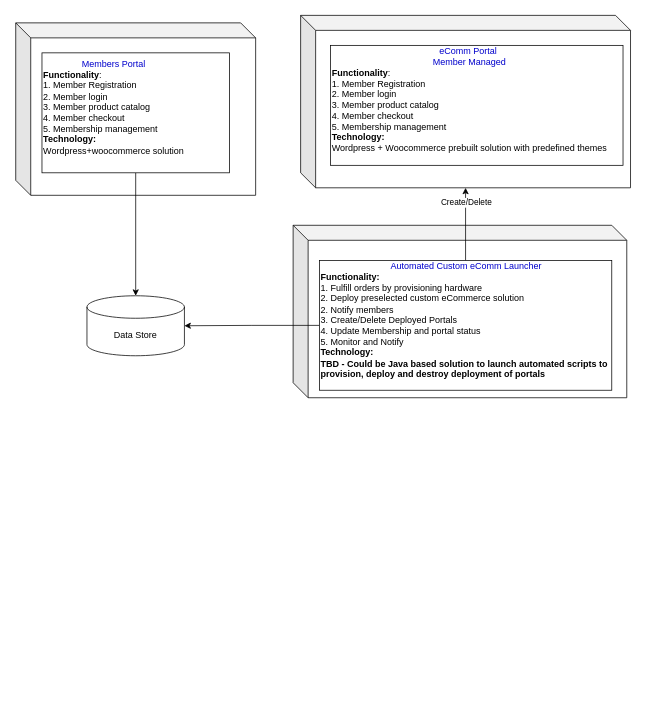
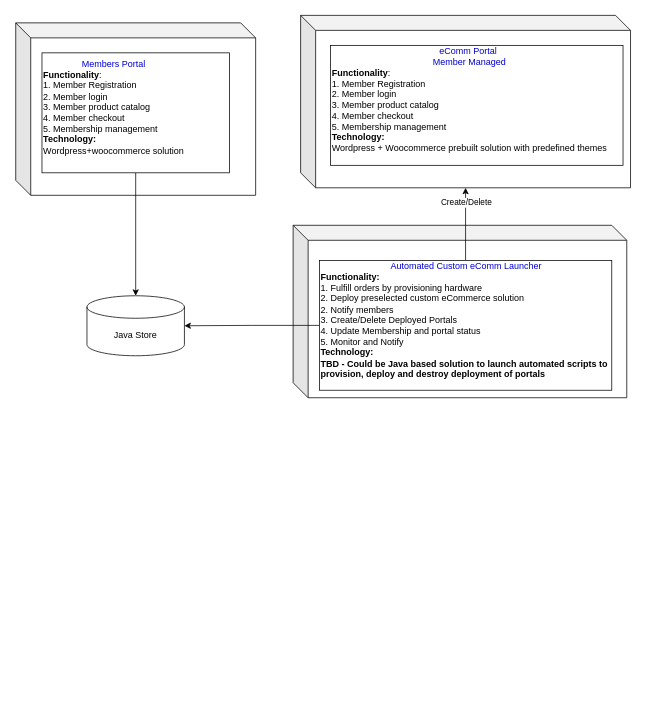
(135, 336) -> (135, 336)
